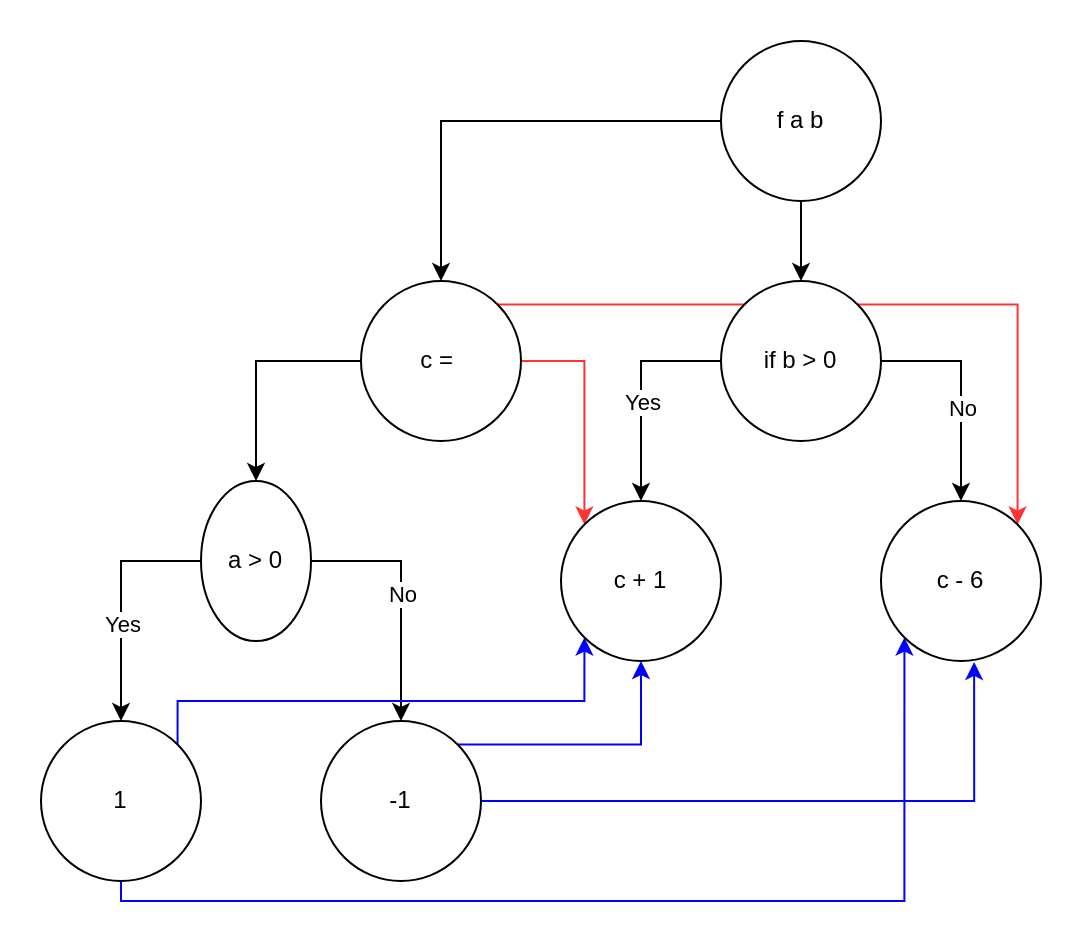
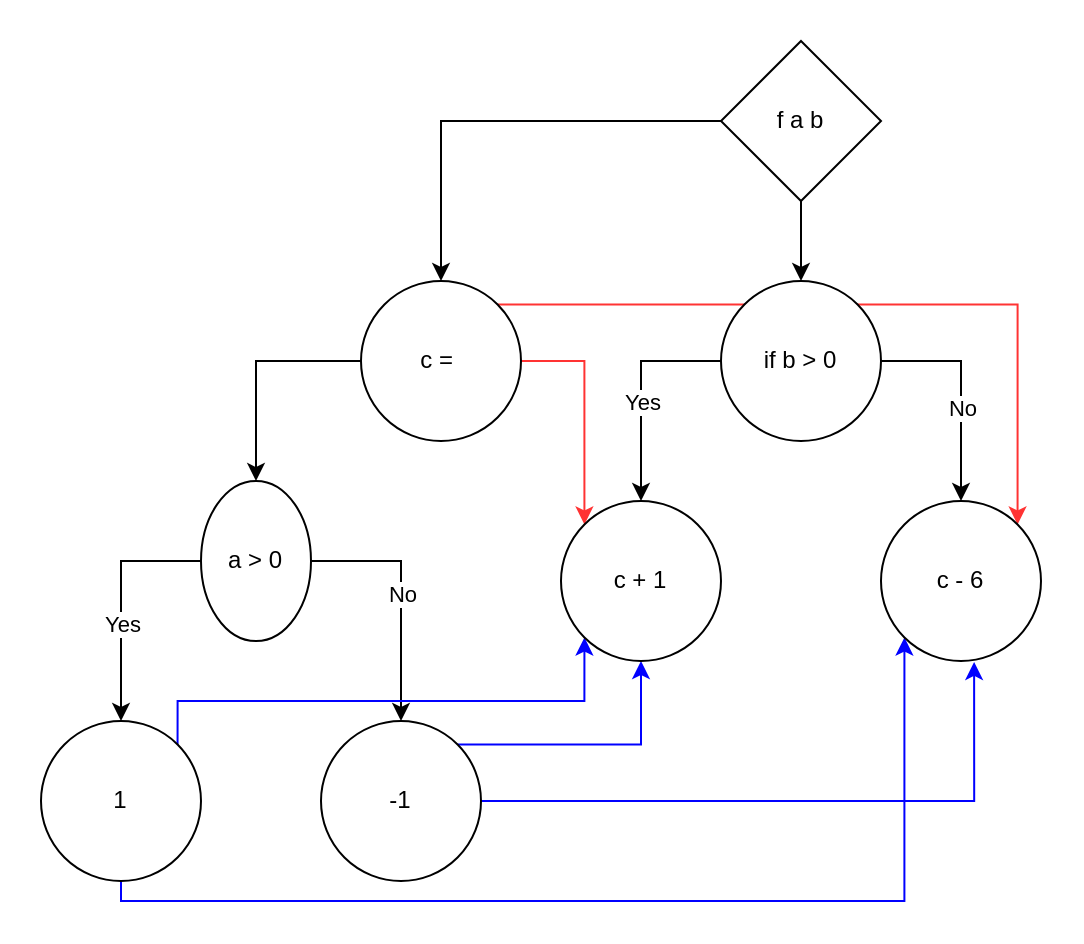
(801, 121) -> (801, 121)
